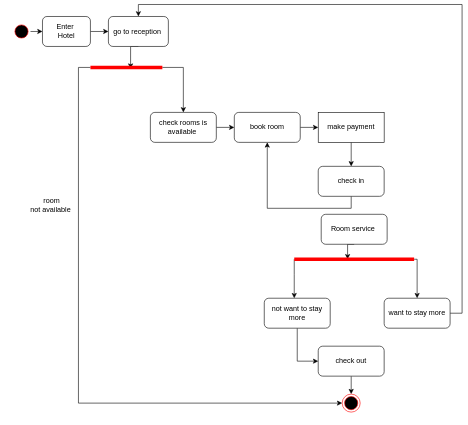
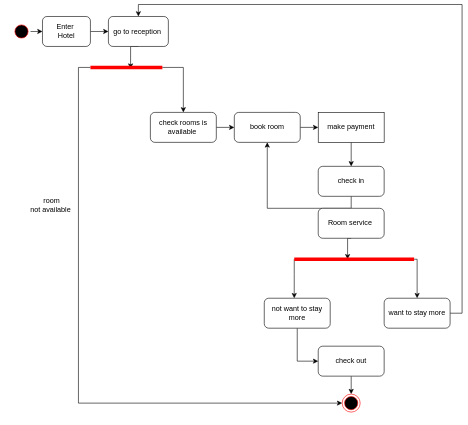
(354, 230) -> (351, 224)
